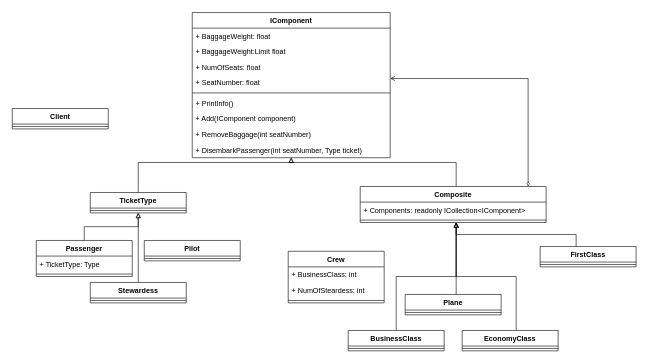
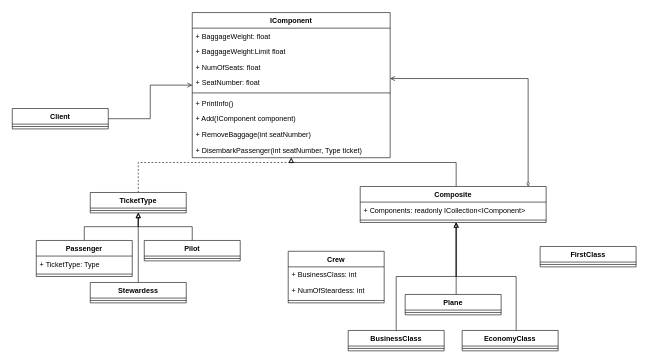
none -> (150, 103)
(198, 162) -> (198, 162)
none -> (173, 227)
(523, 234) -> none
